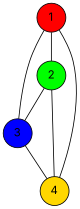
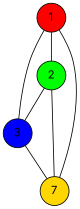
(55, 191) -> (55, 191)
